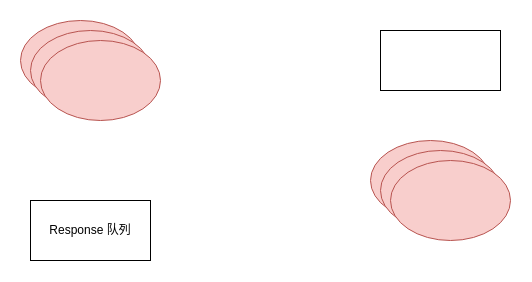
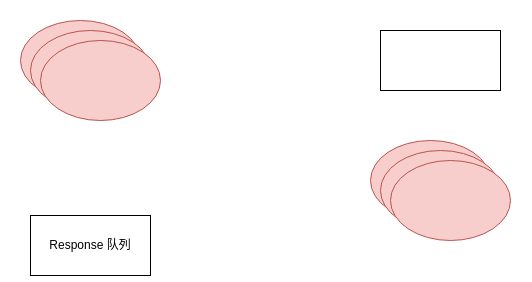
(91, 231) -> (91, 246)
